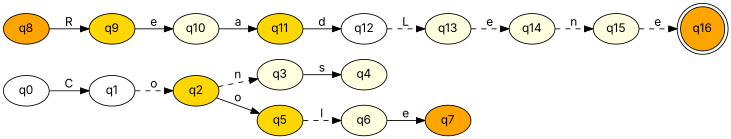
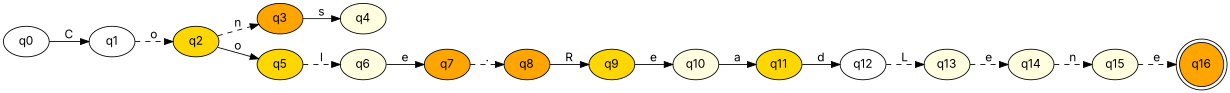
none -> (483, 64)
(280, 75) -> (280, 19)
